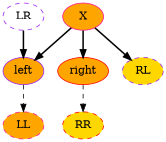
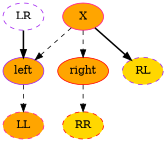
(83, 40) -> (83, 40)
(56, 41) -> (56, 41)
